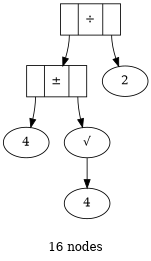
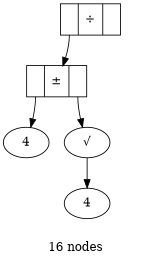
(125, 81) -> none
